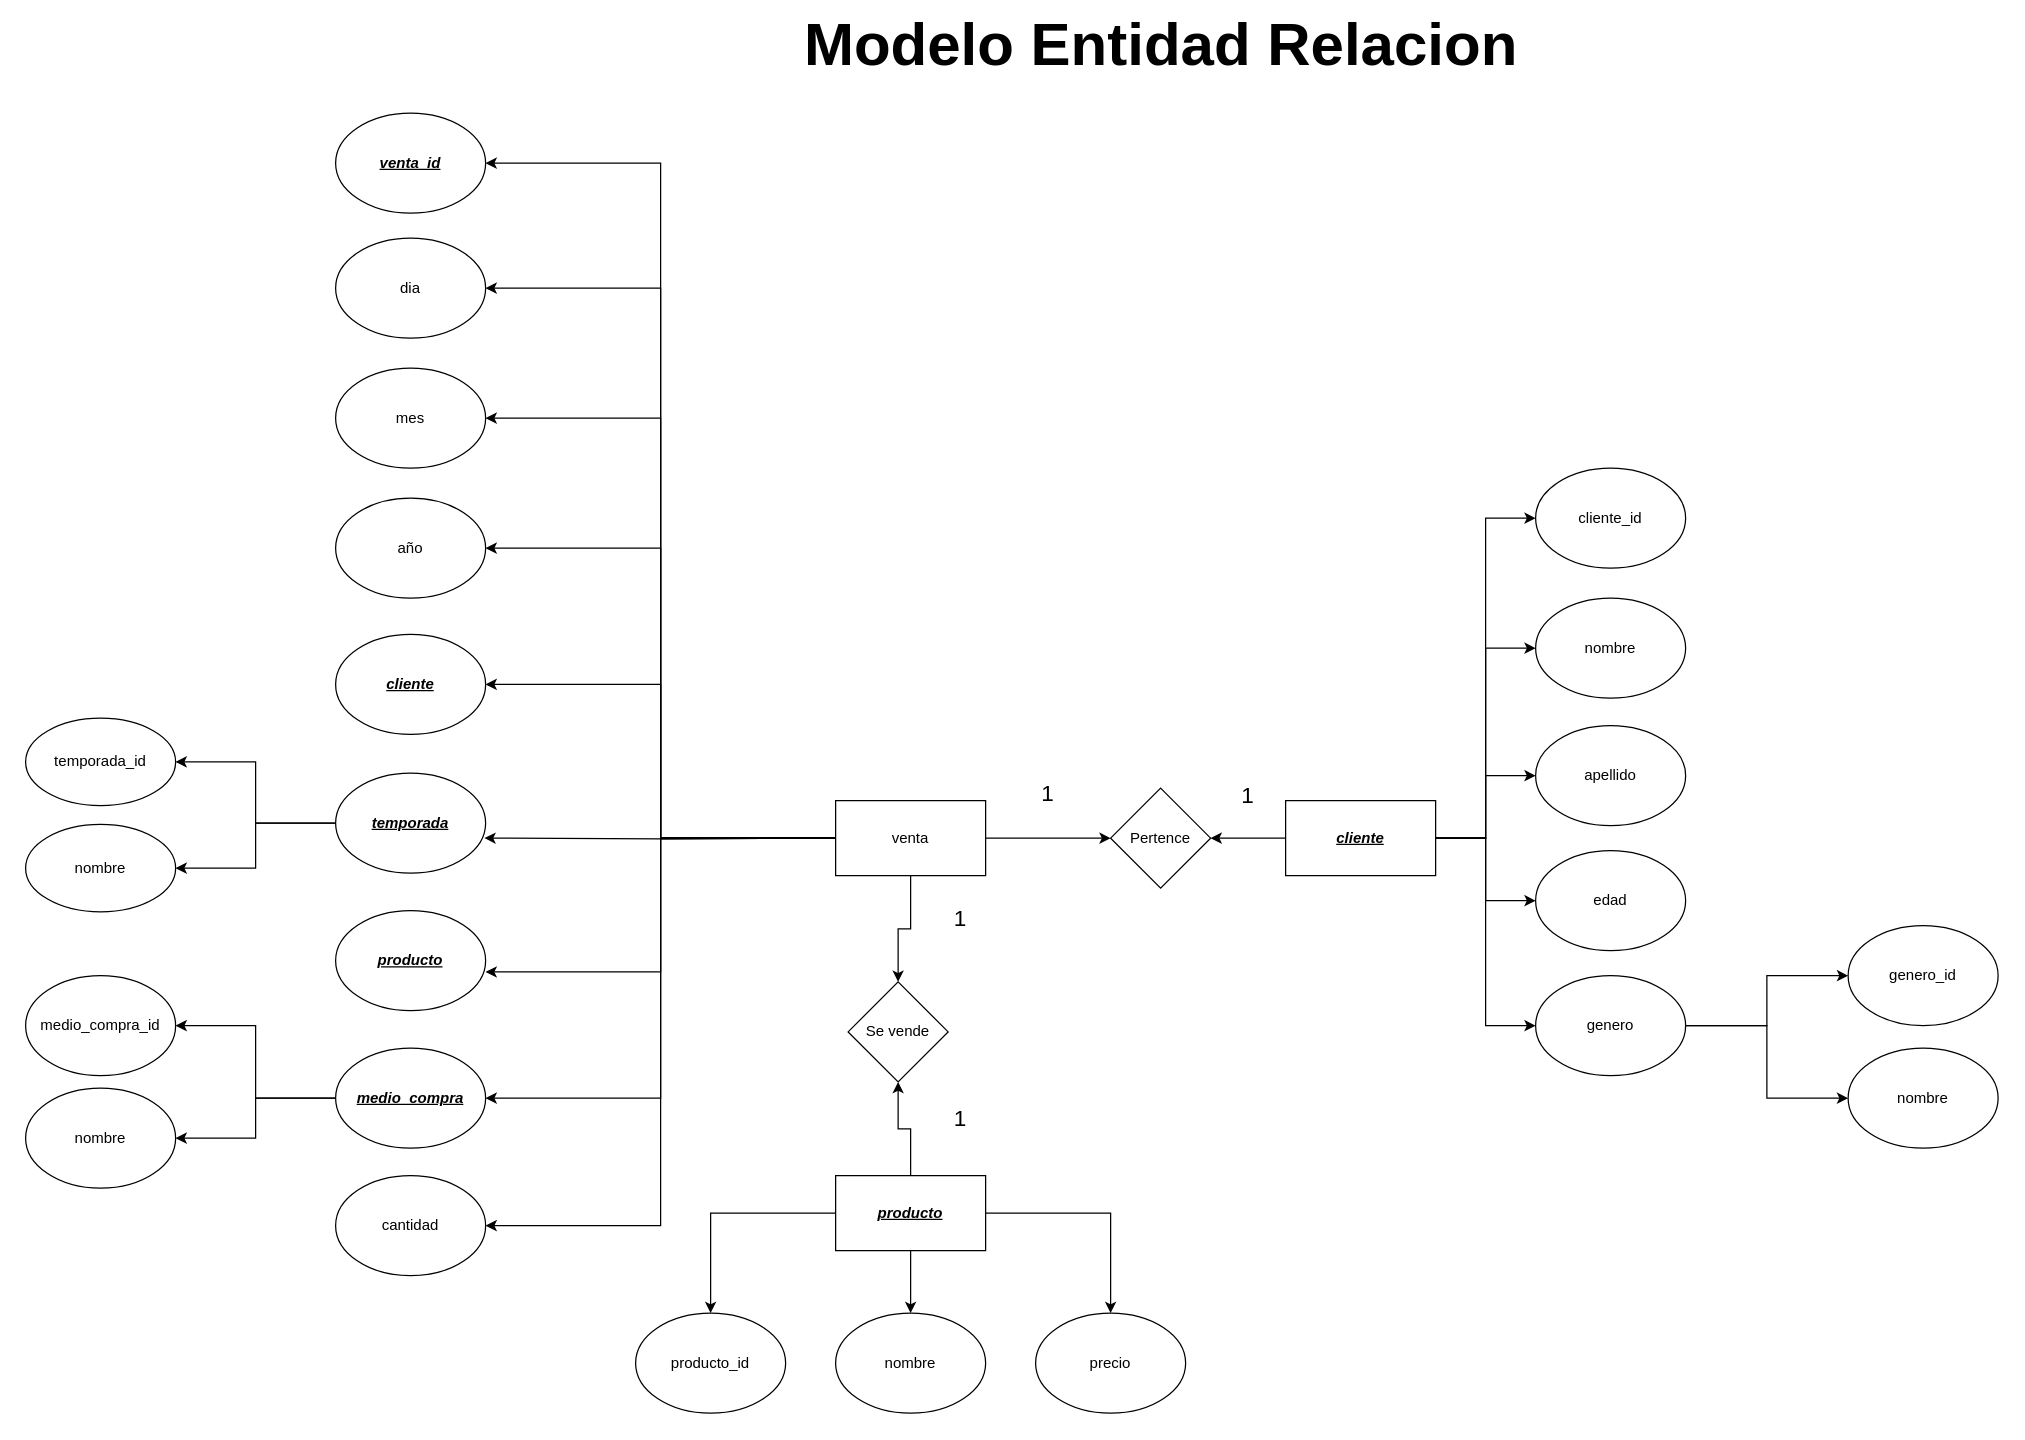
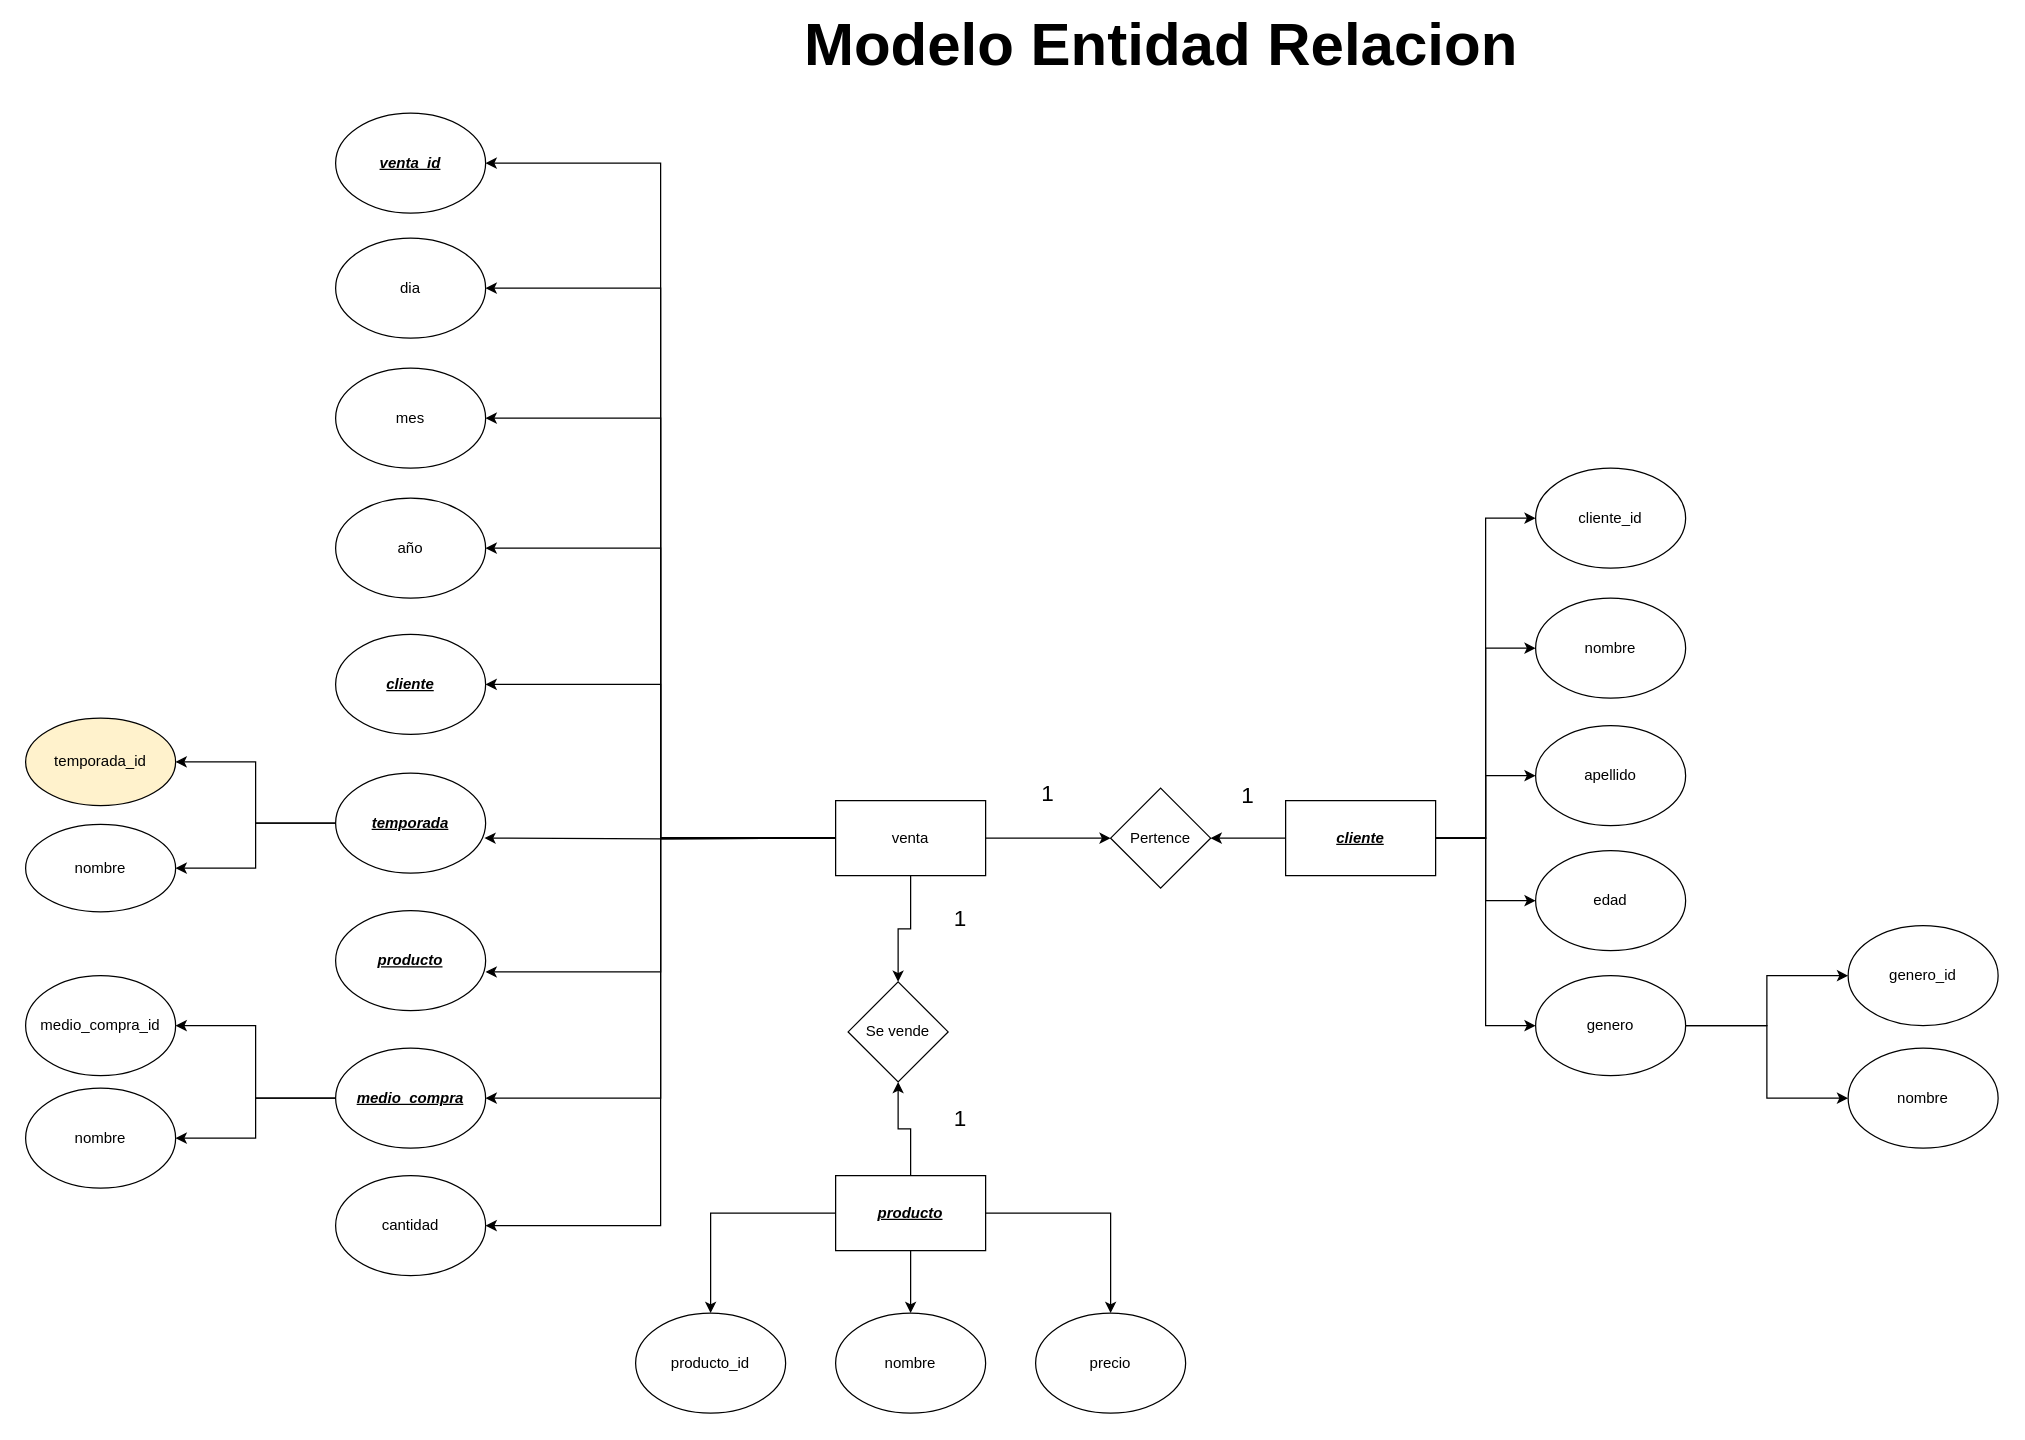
(101, 762) -> (101, 762)
